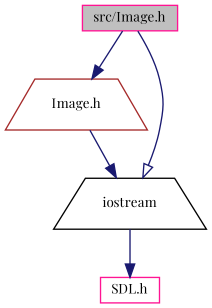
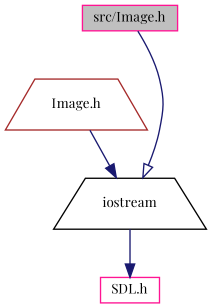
(111, 49) -> none
